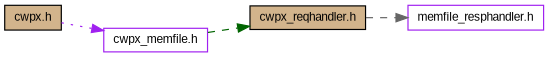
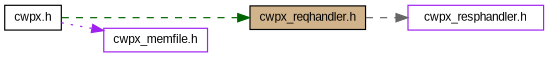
(33, 18) -> (33, 18)
(476, 18) -> (476, 18)
(223, 30) -> (150, 18)
